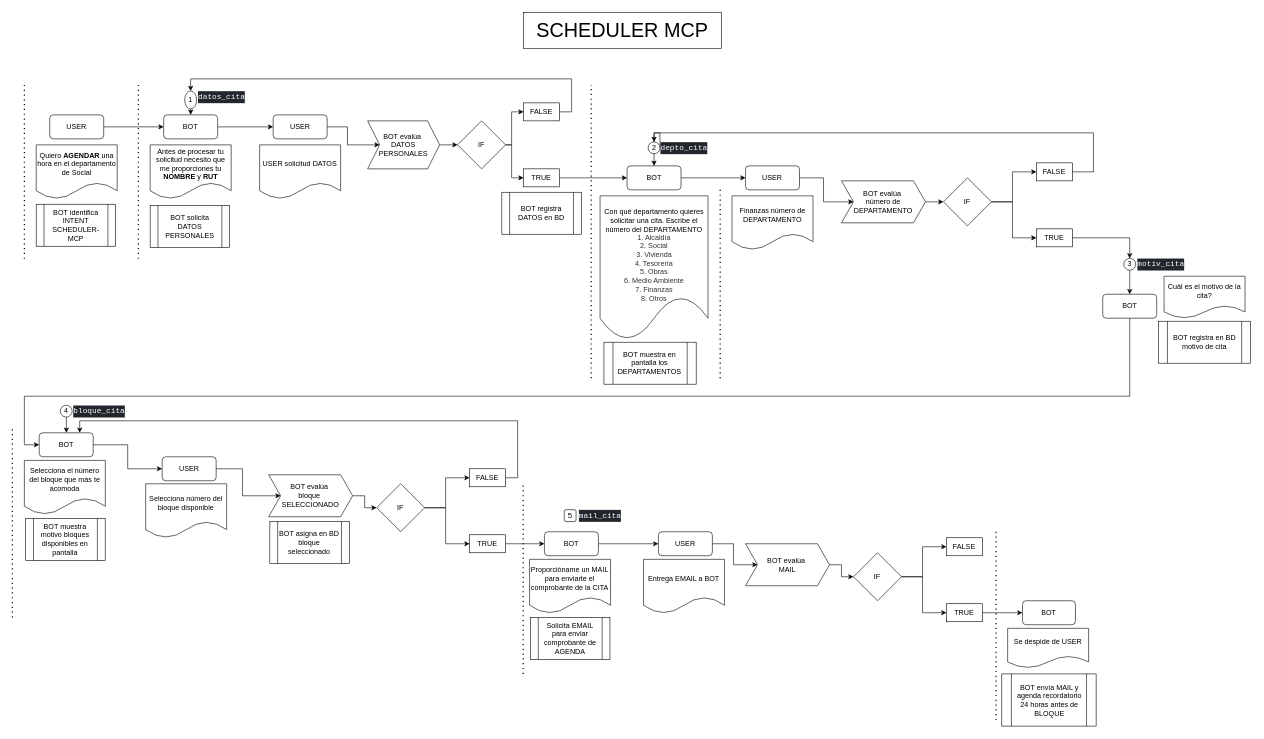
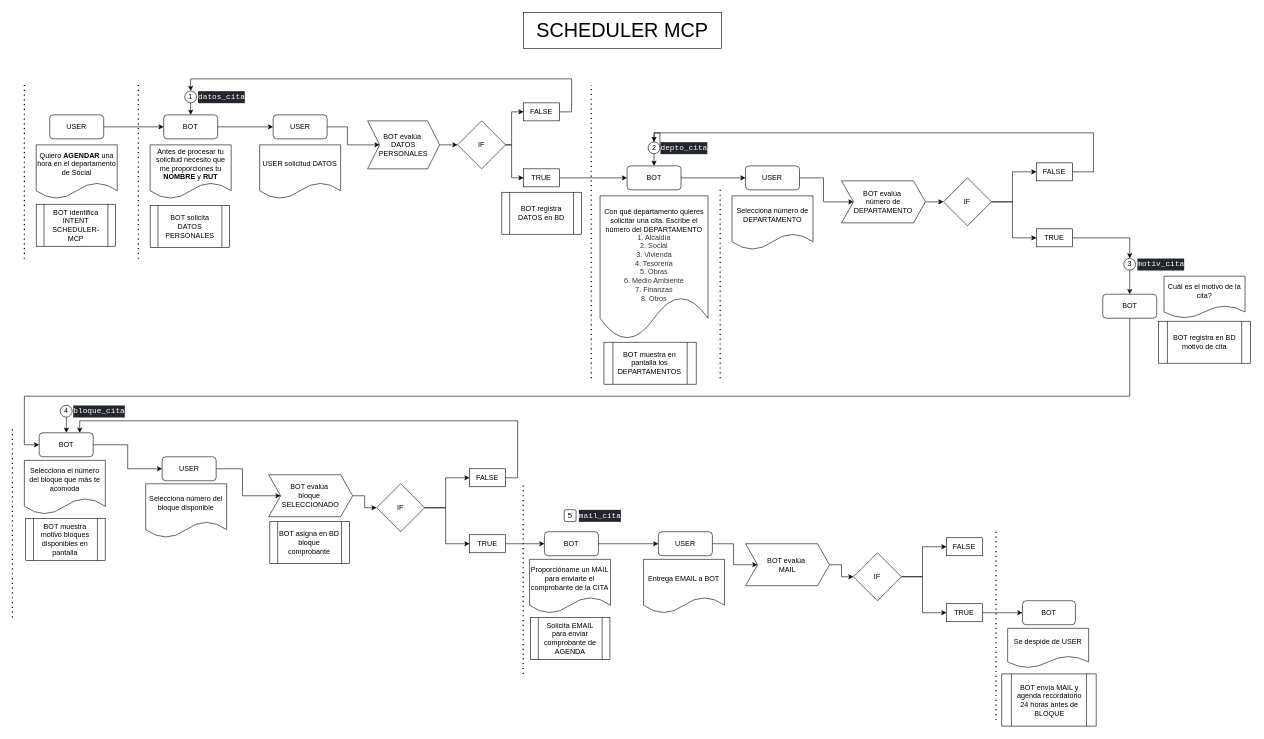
(191, 100) -> (191, 97)
(773, 215) -> (773, 215)
(309, 543) -> (309, 543)
